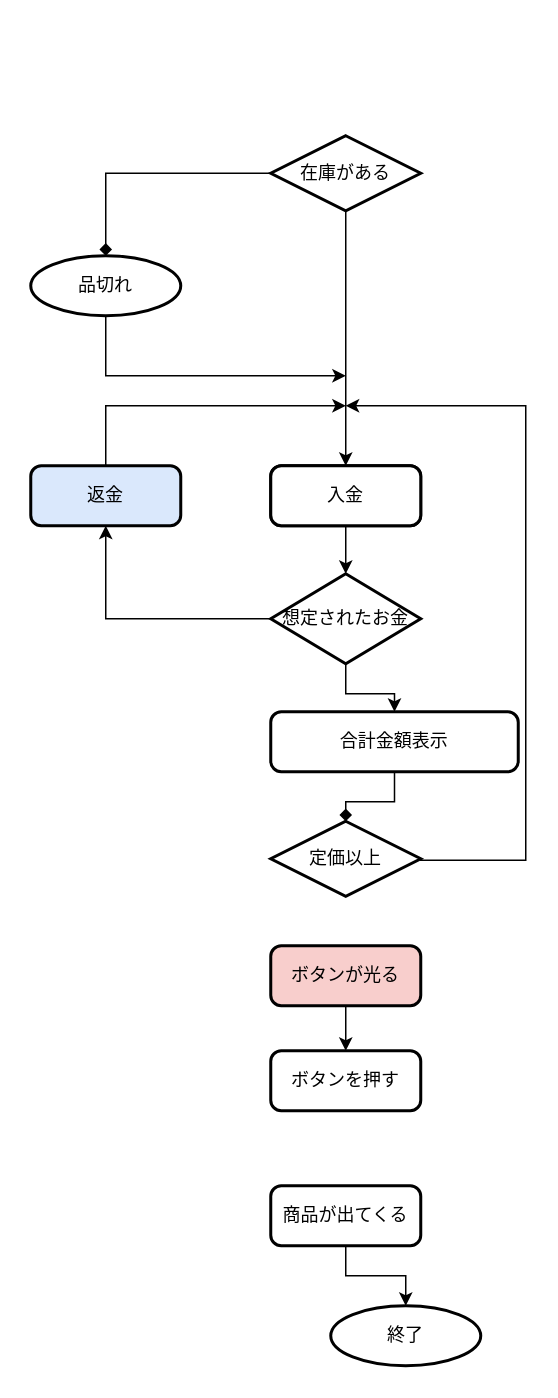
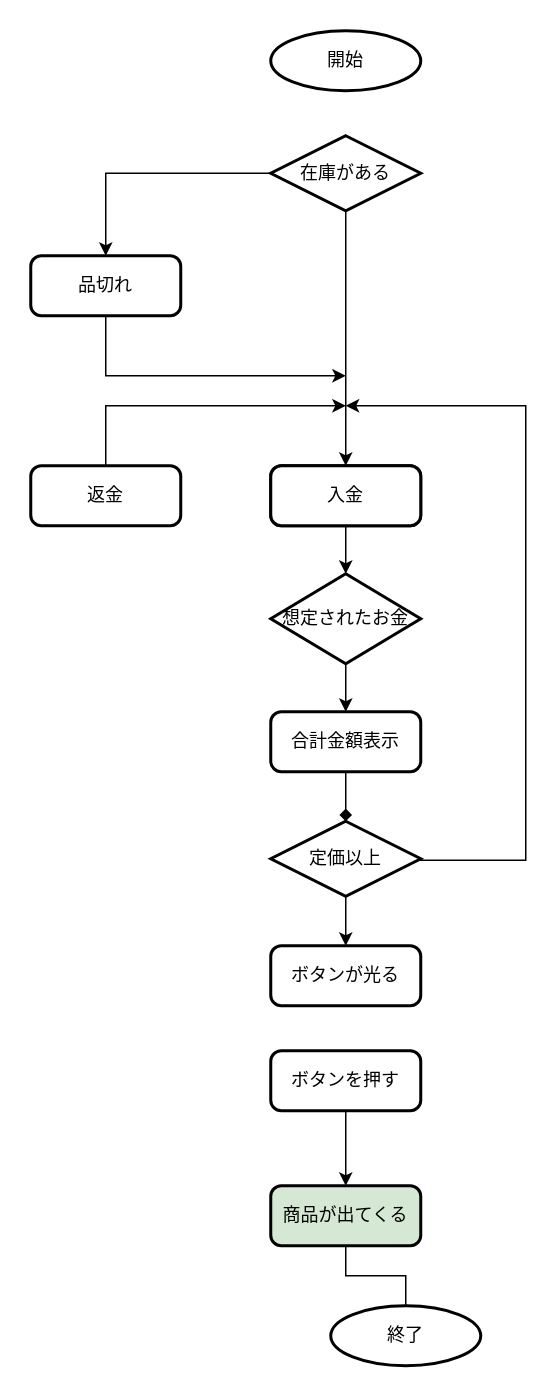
none -> (346, 61)
(106, 243) -> (106, 244)
(106, 286) -> (106, 286)
(106, 496) -> (106, 496)
(146, 619) -> none
(395, 742) -> (346, 742)
none -> (346, 926)
(346, 976) -> (346, 976)
(346, 1034) -> none
none -> (346, 1143)
(346, 1216) -> (346, 1216)
(406, 1294) -> (406, 1298)
